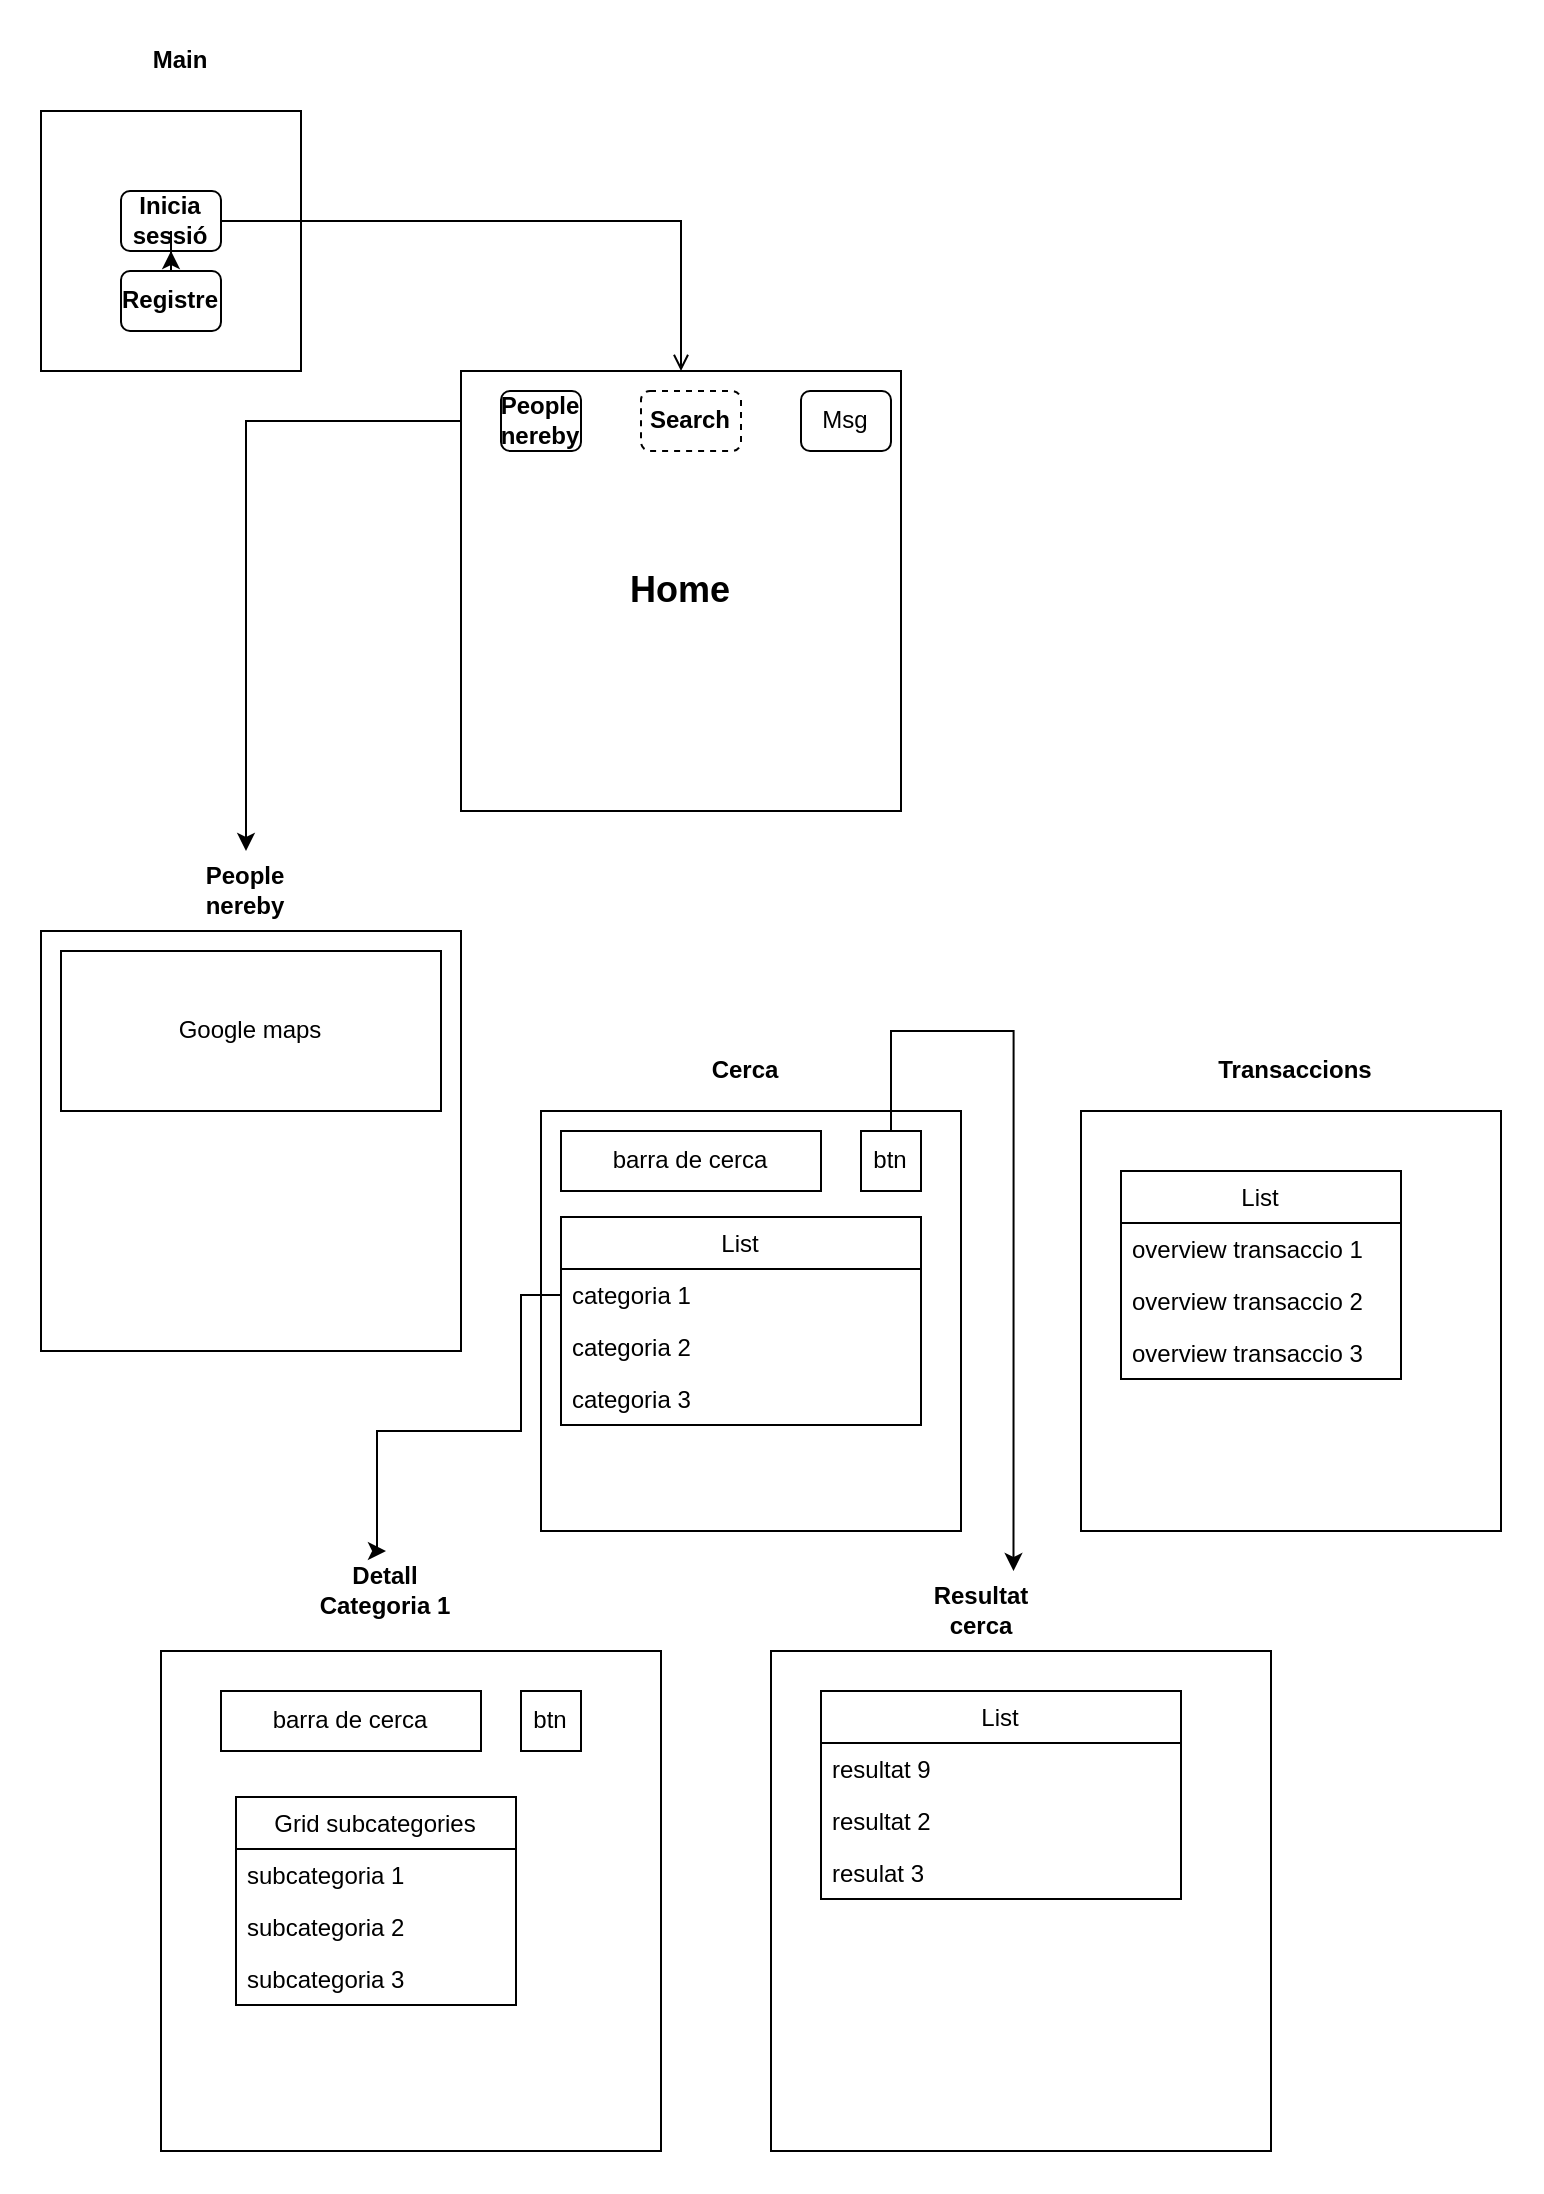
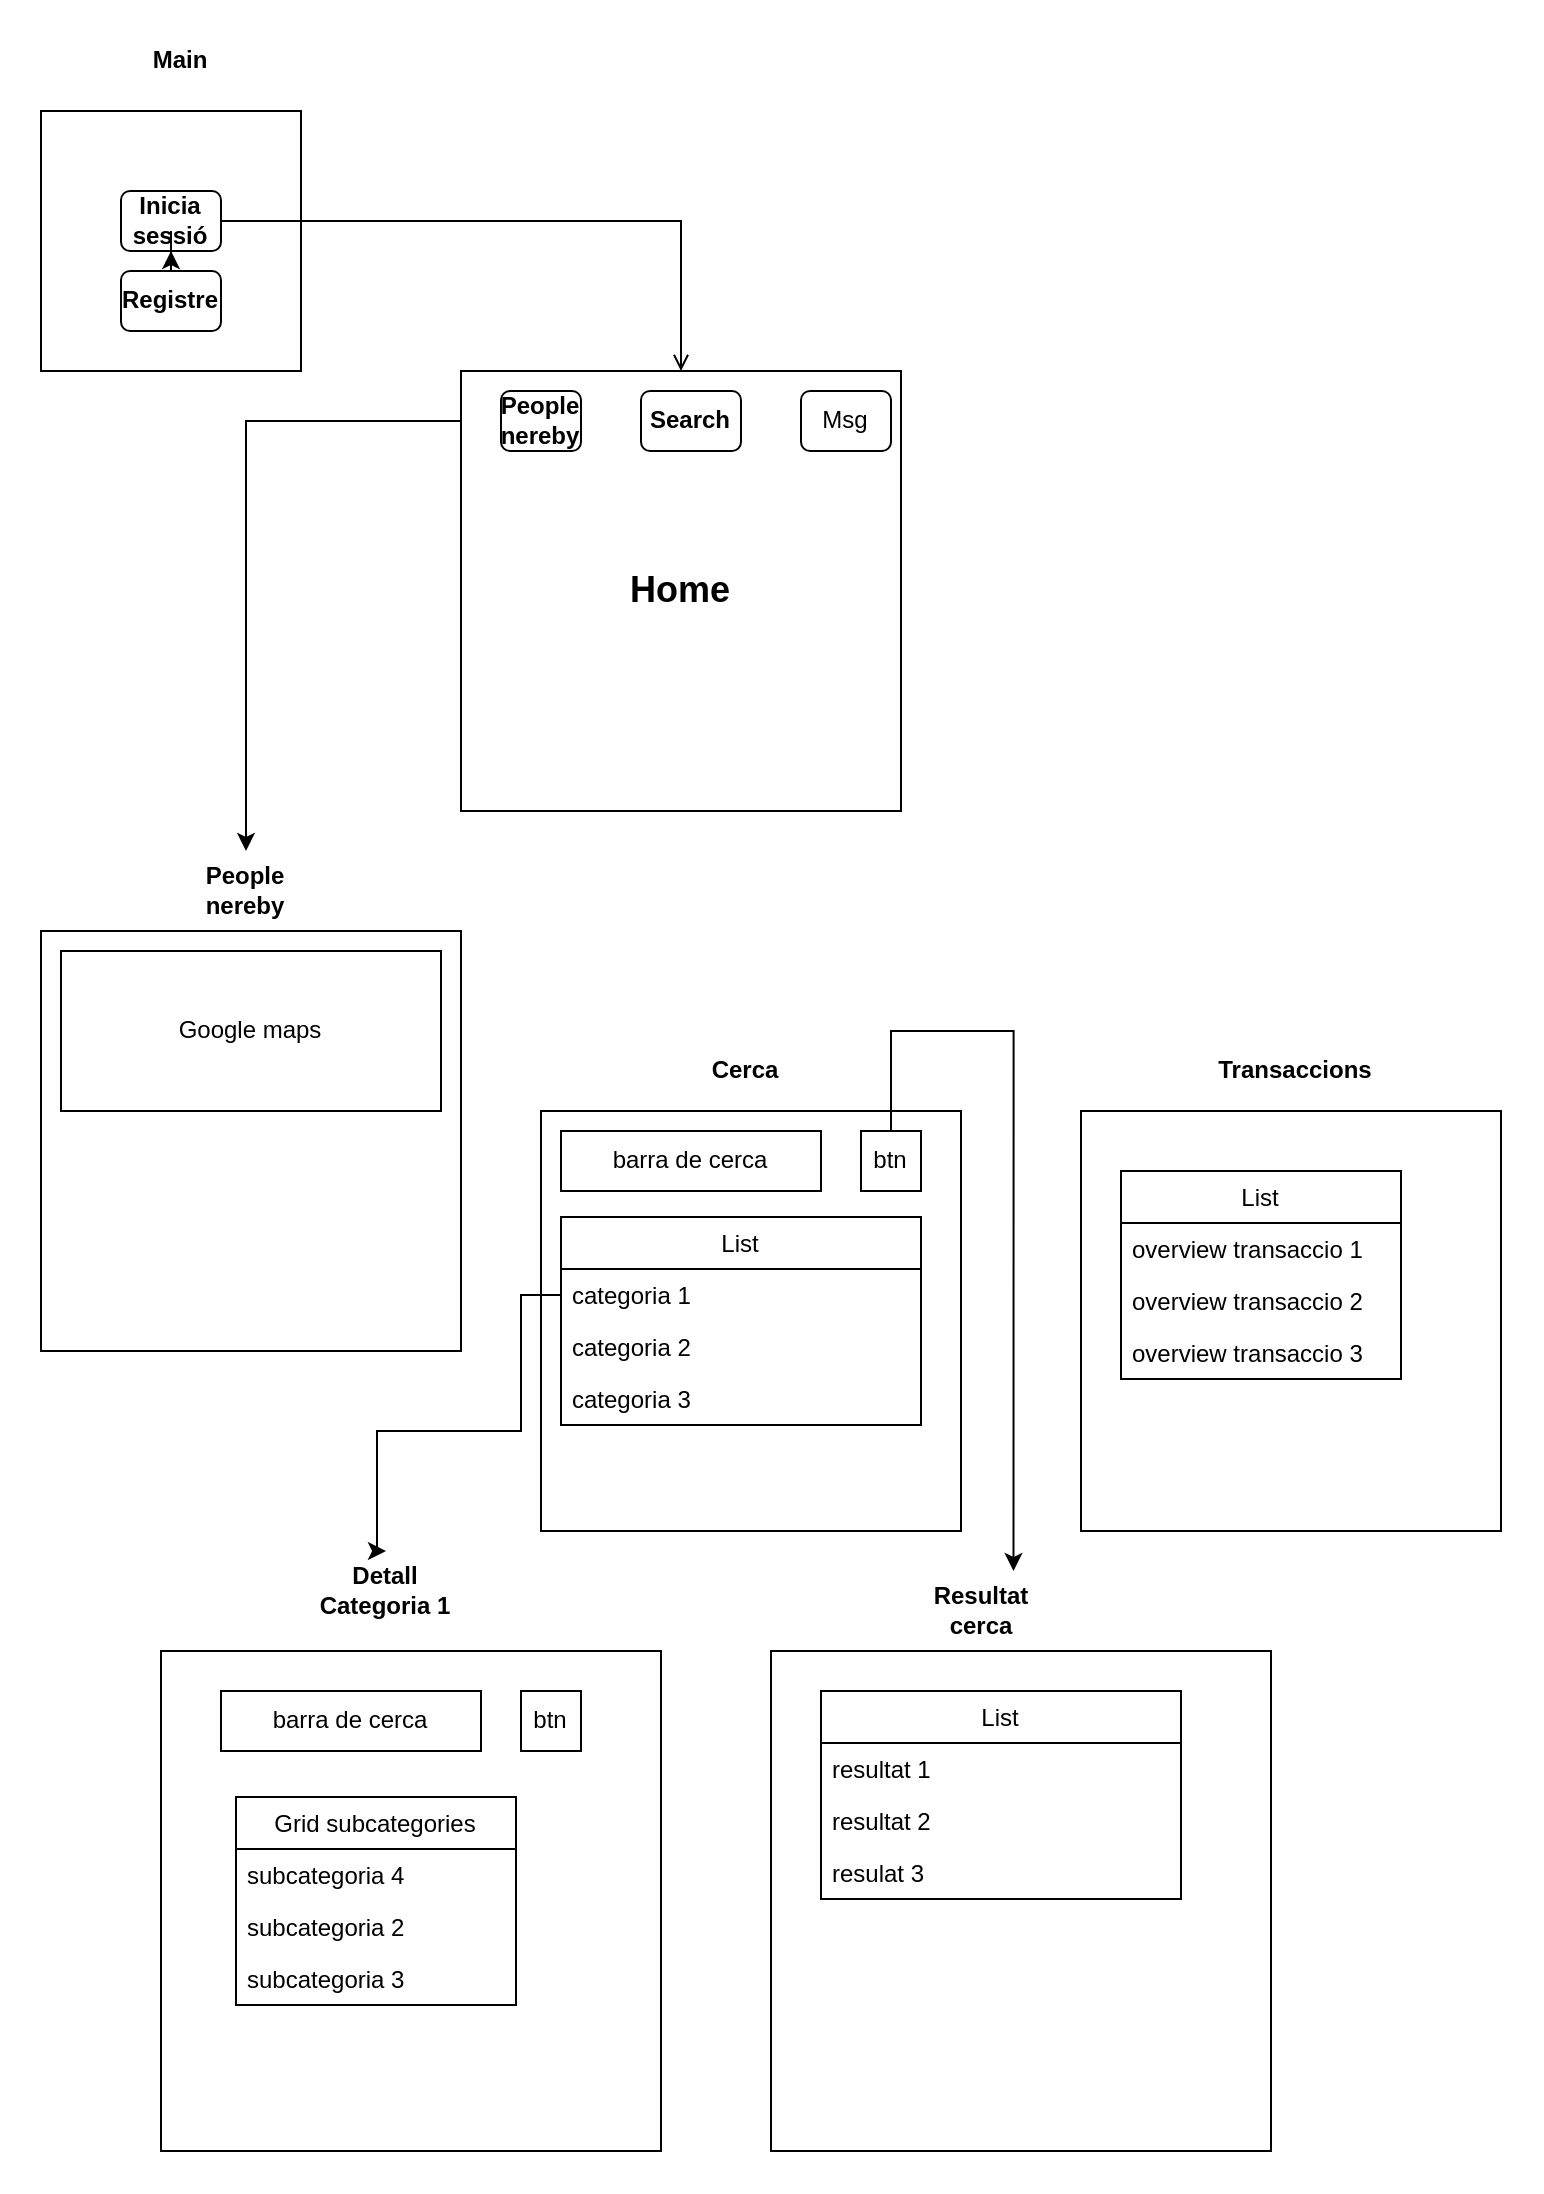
(691, 421) -> (691, 421)
(893, 1770) -> (893, 1770)
(335, 1876) -> (335, 1876)
